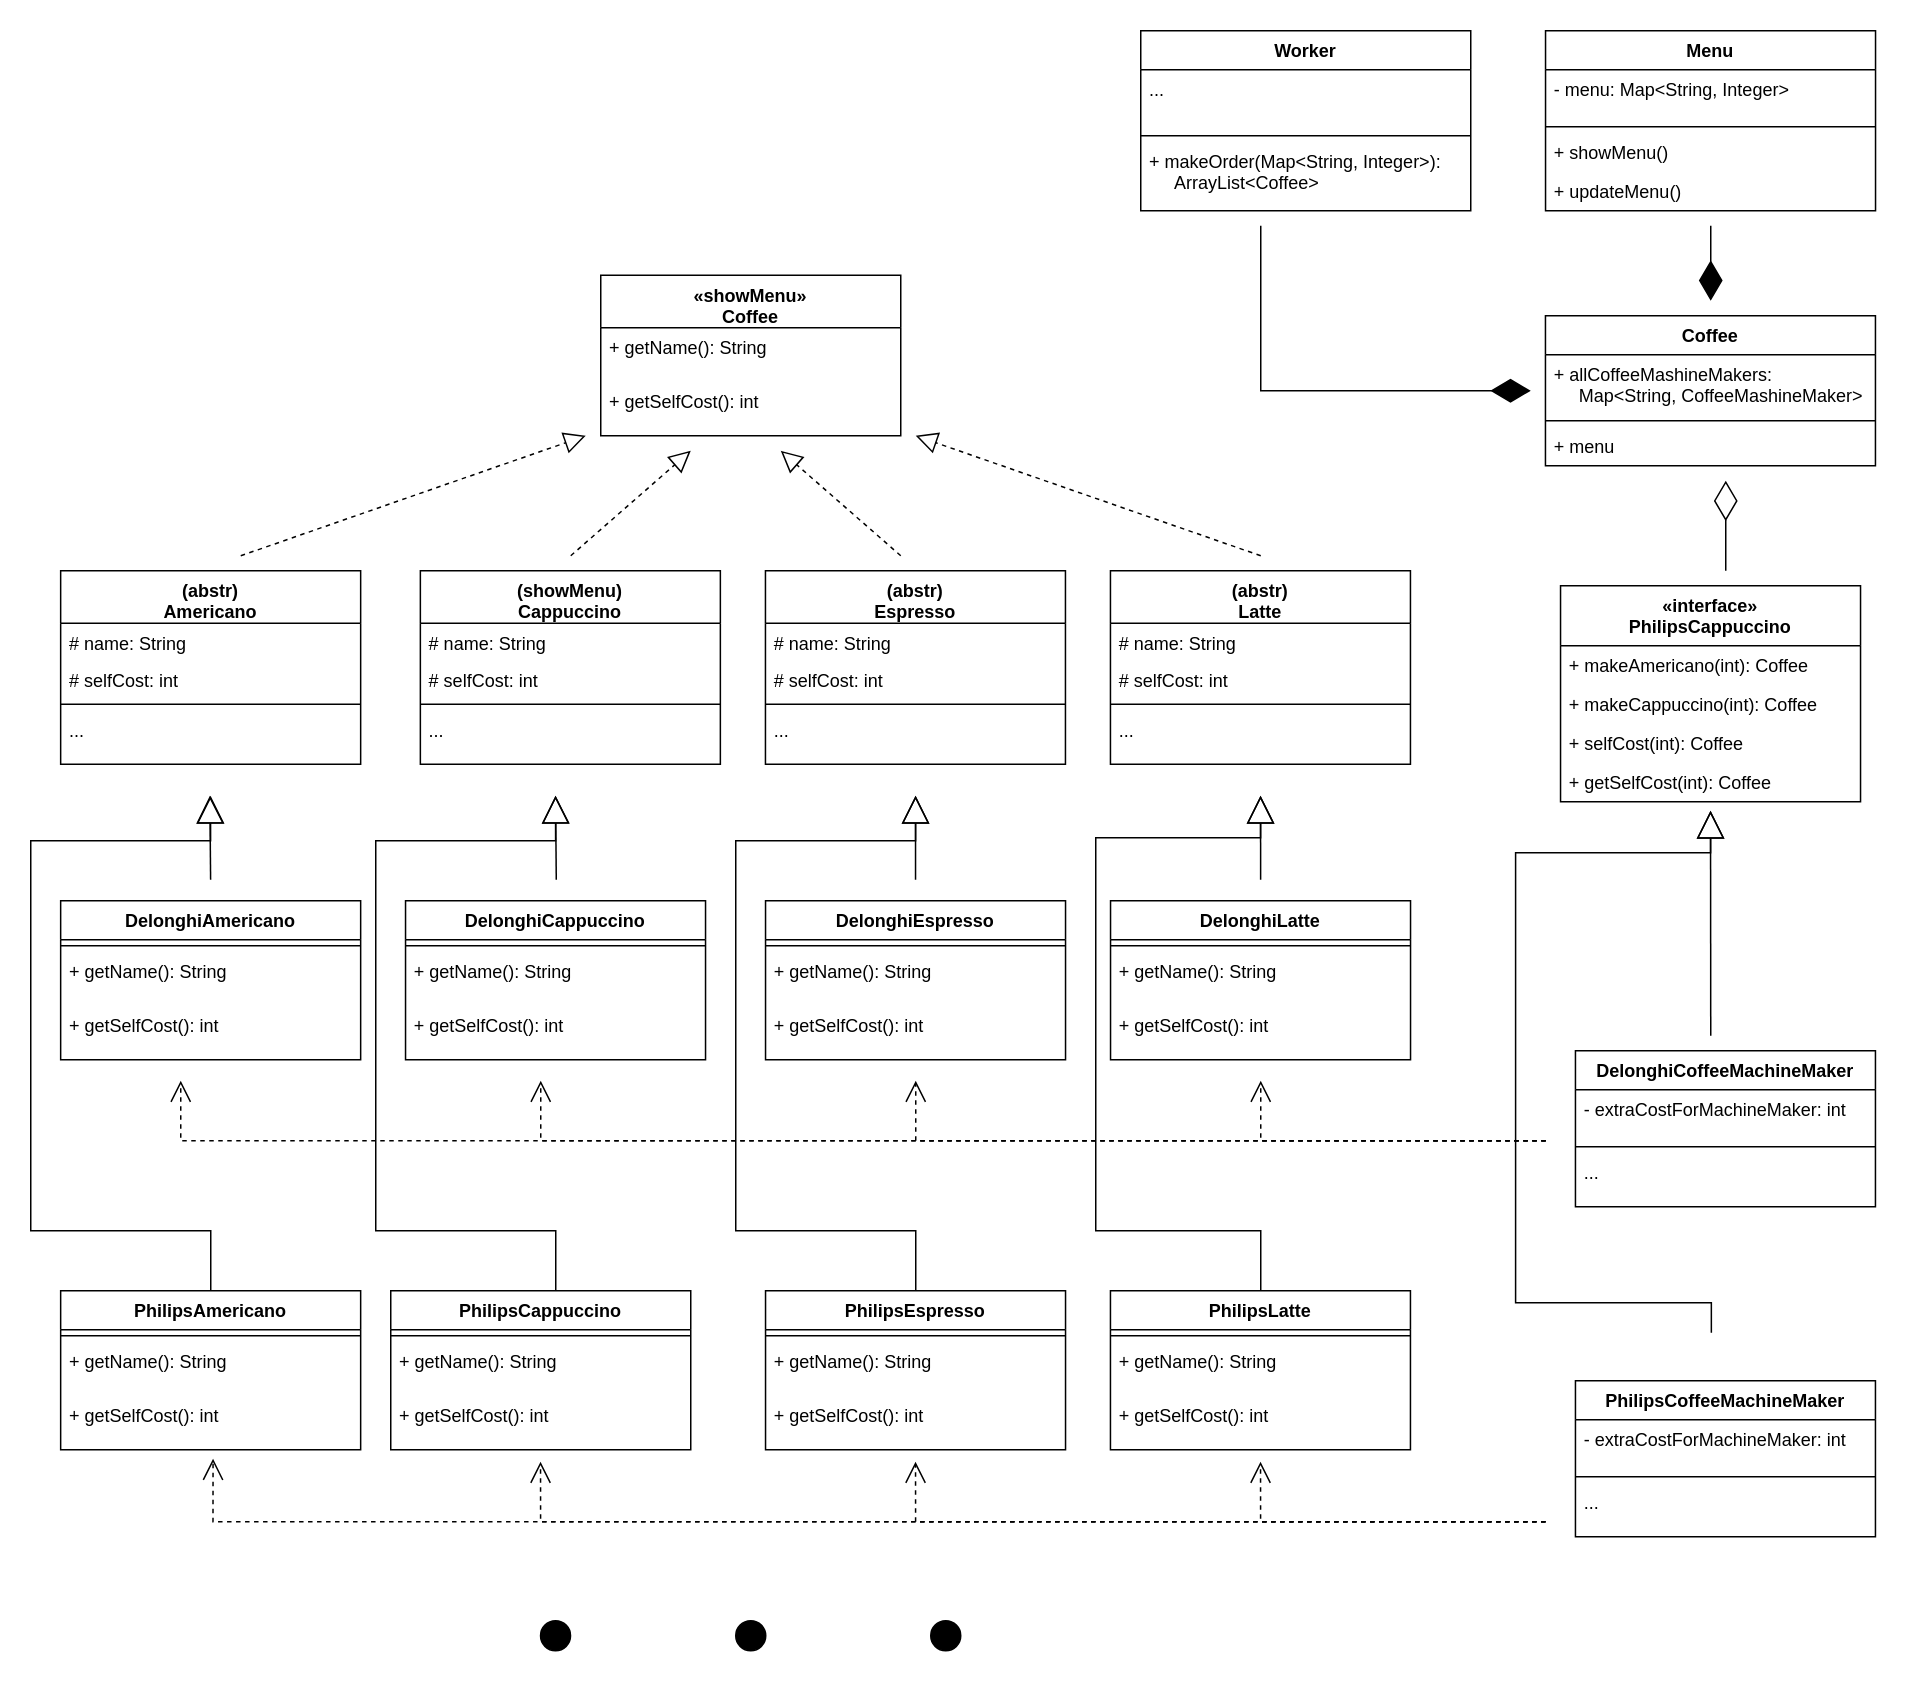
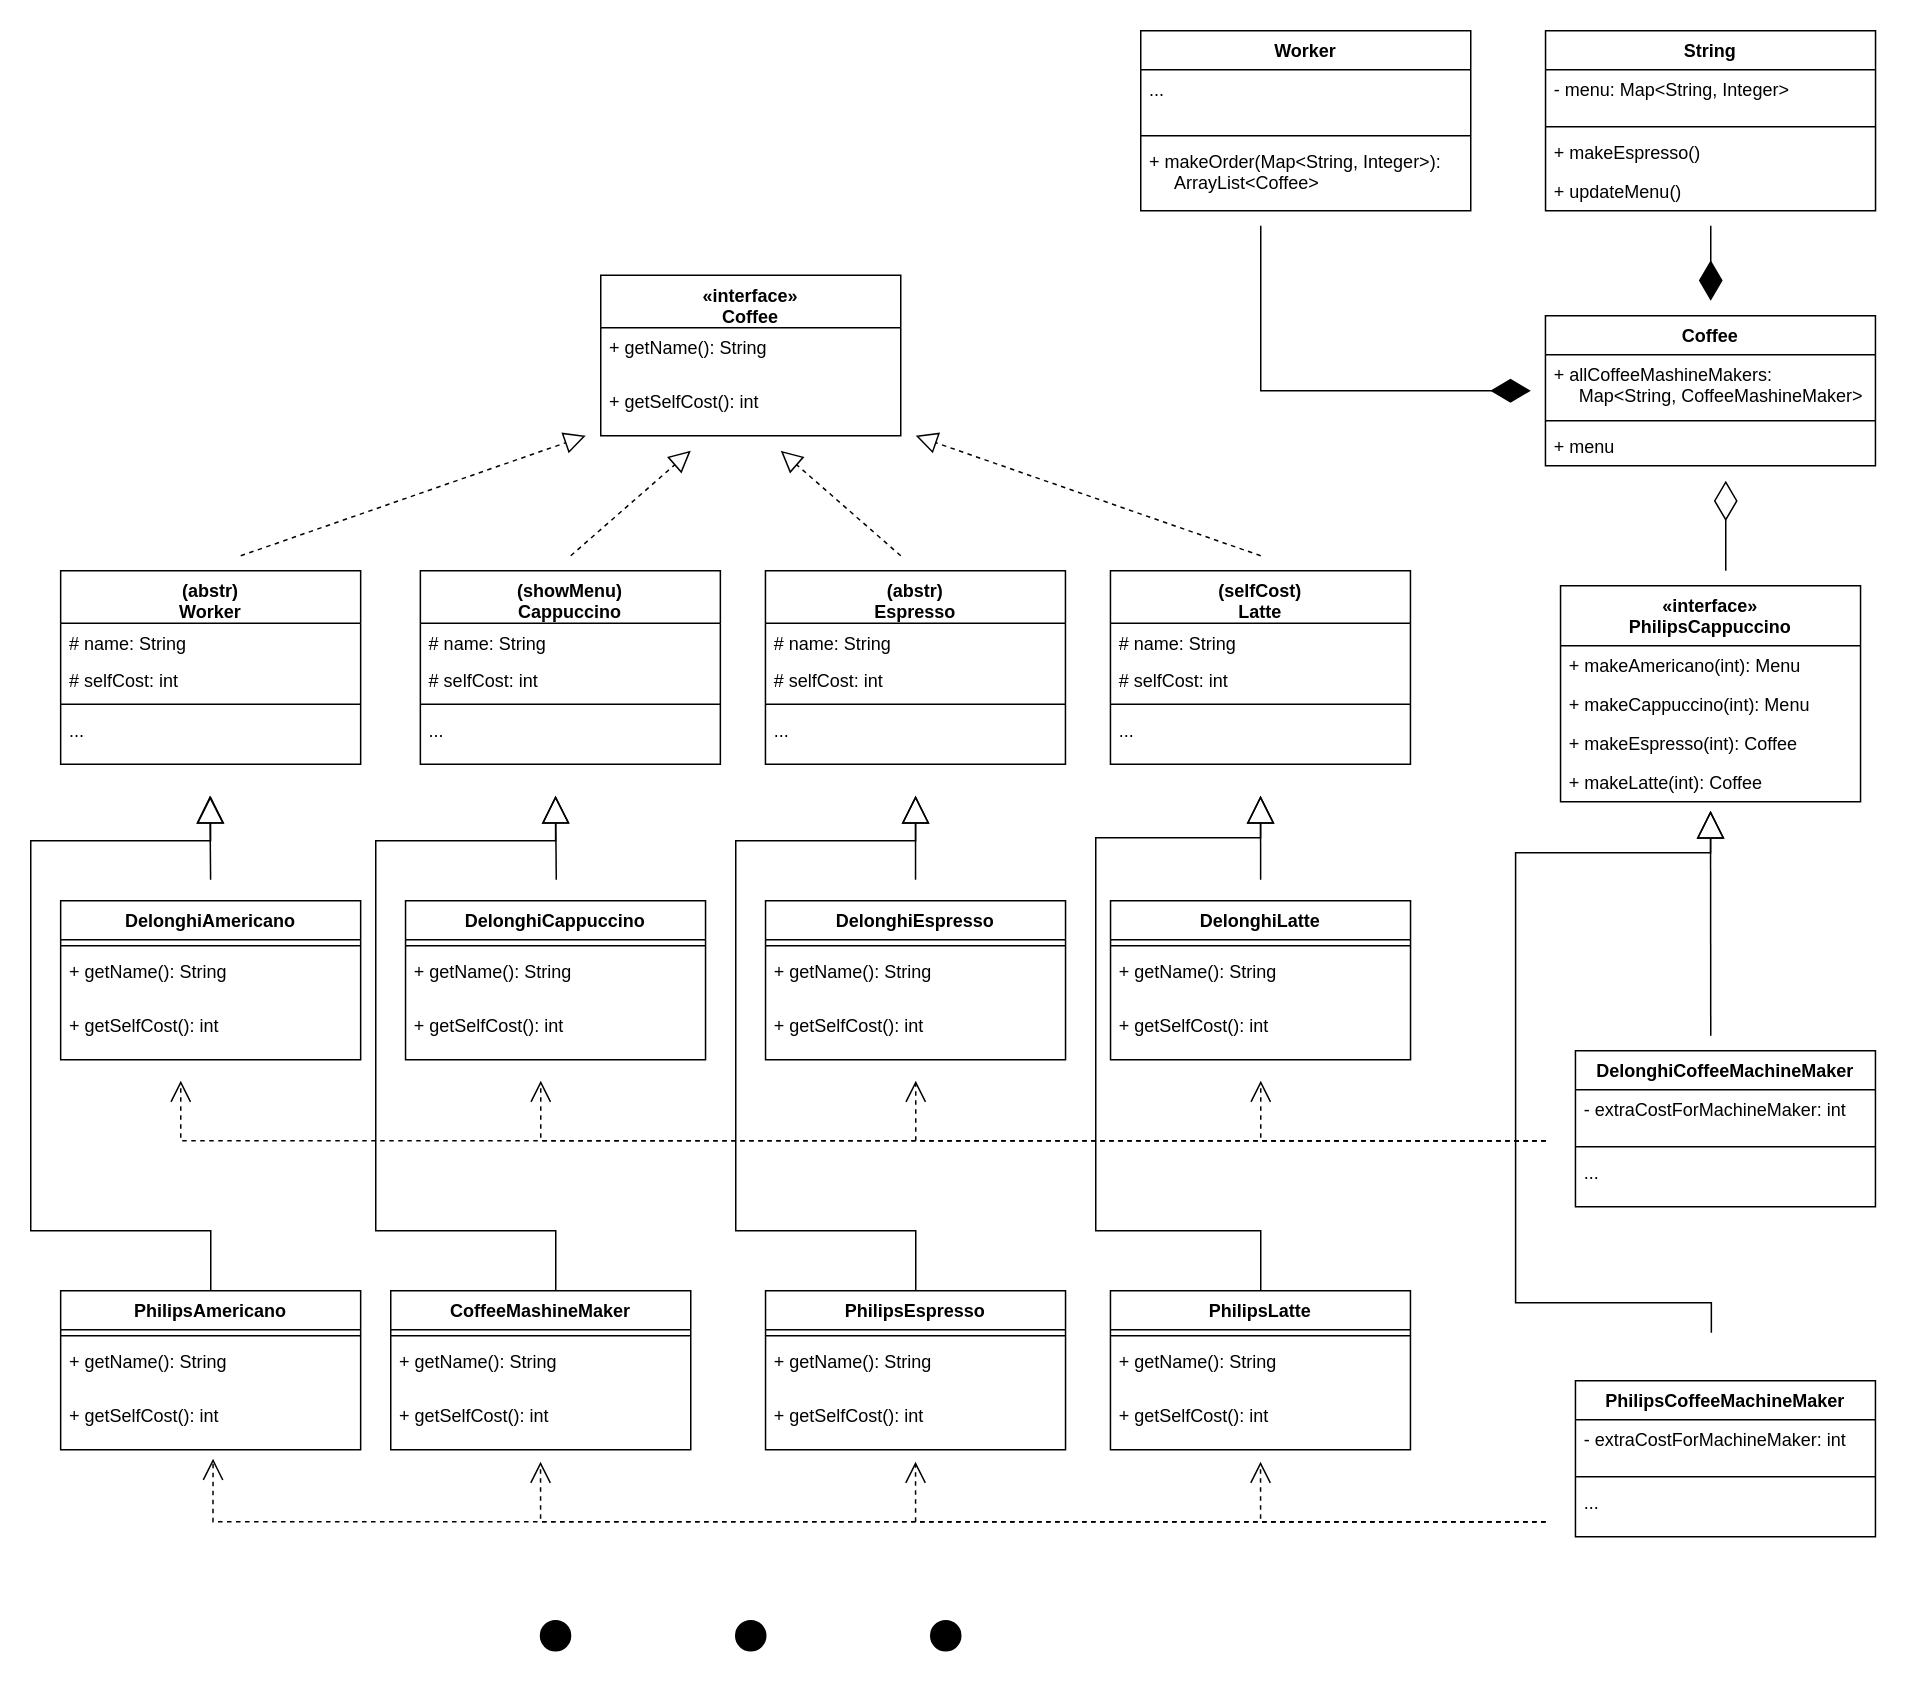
(1710, 51) -> (1710, 51)
(1612, 153) -> (1632, 153)
(750, 296) -> (750, 296)
(210, 591) -> (210, 591)
(1260, 591) -> (1260, 591)
(1698, 666) -> (1688, 666)
(1703, 705) -> (1693, 705)
(1673, 744) -> (1696, 744)
(1688, 783) -> (1680, 783)
(540, 1311) -> (540, 1311)
